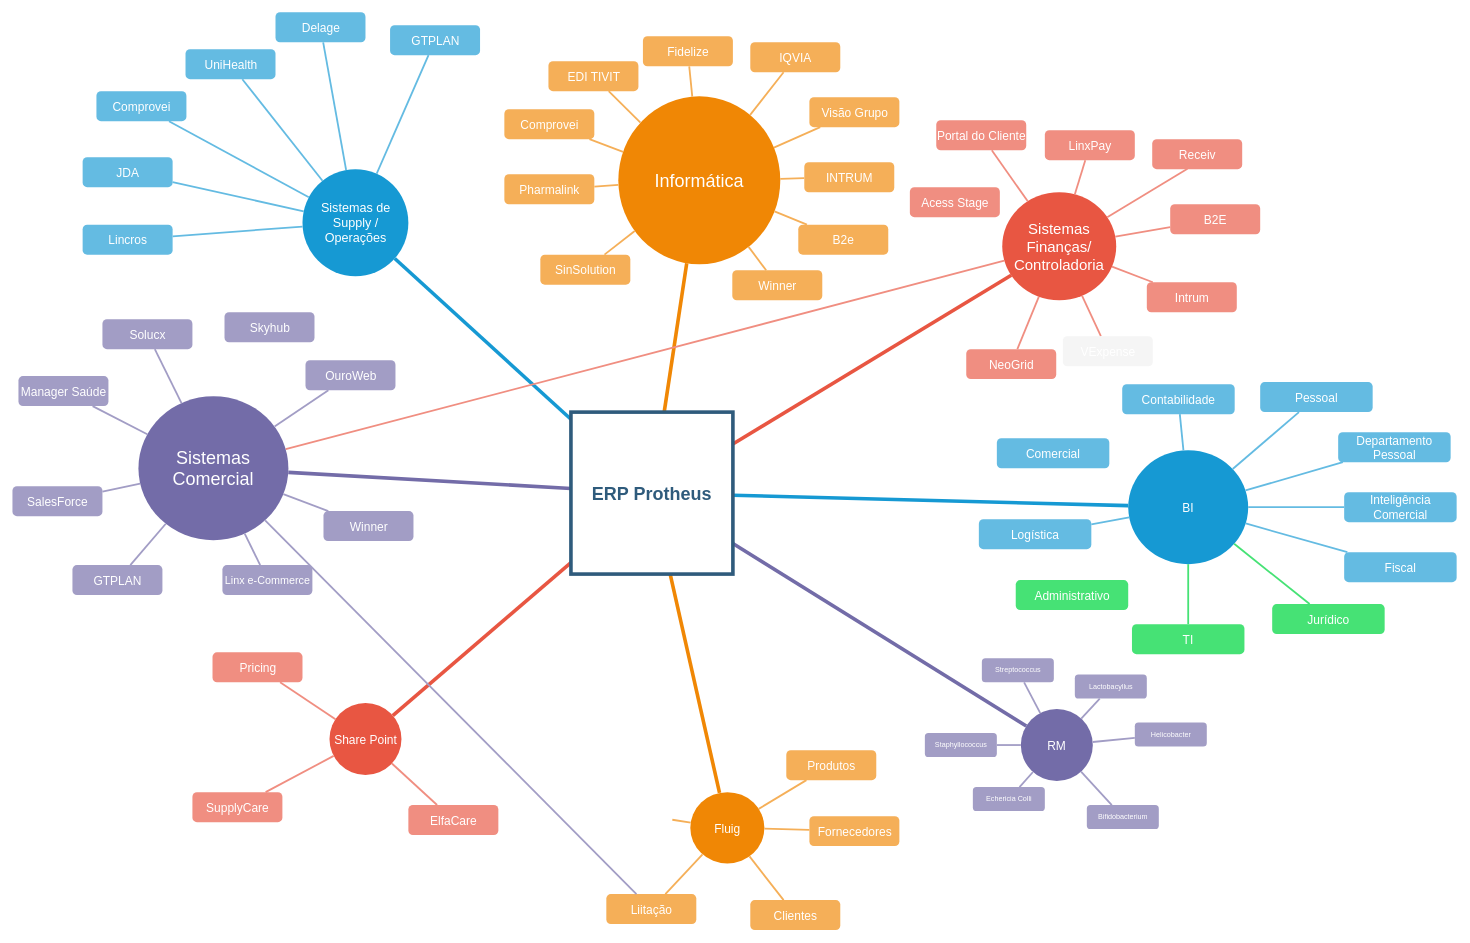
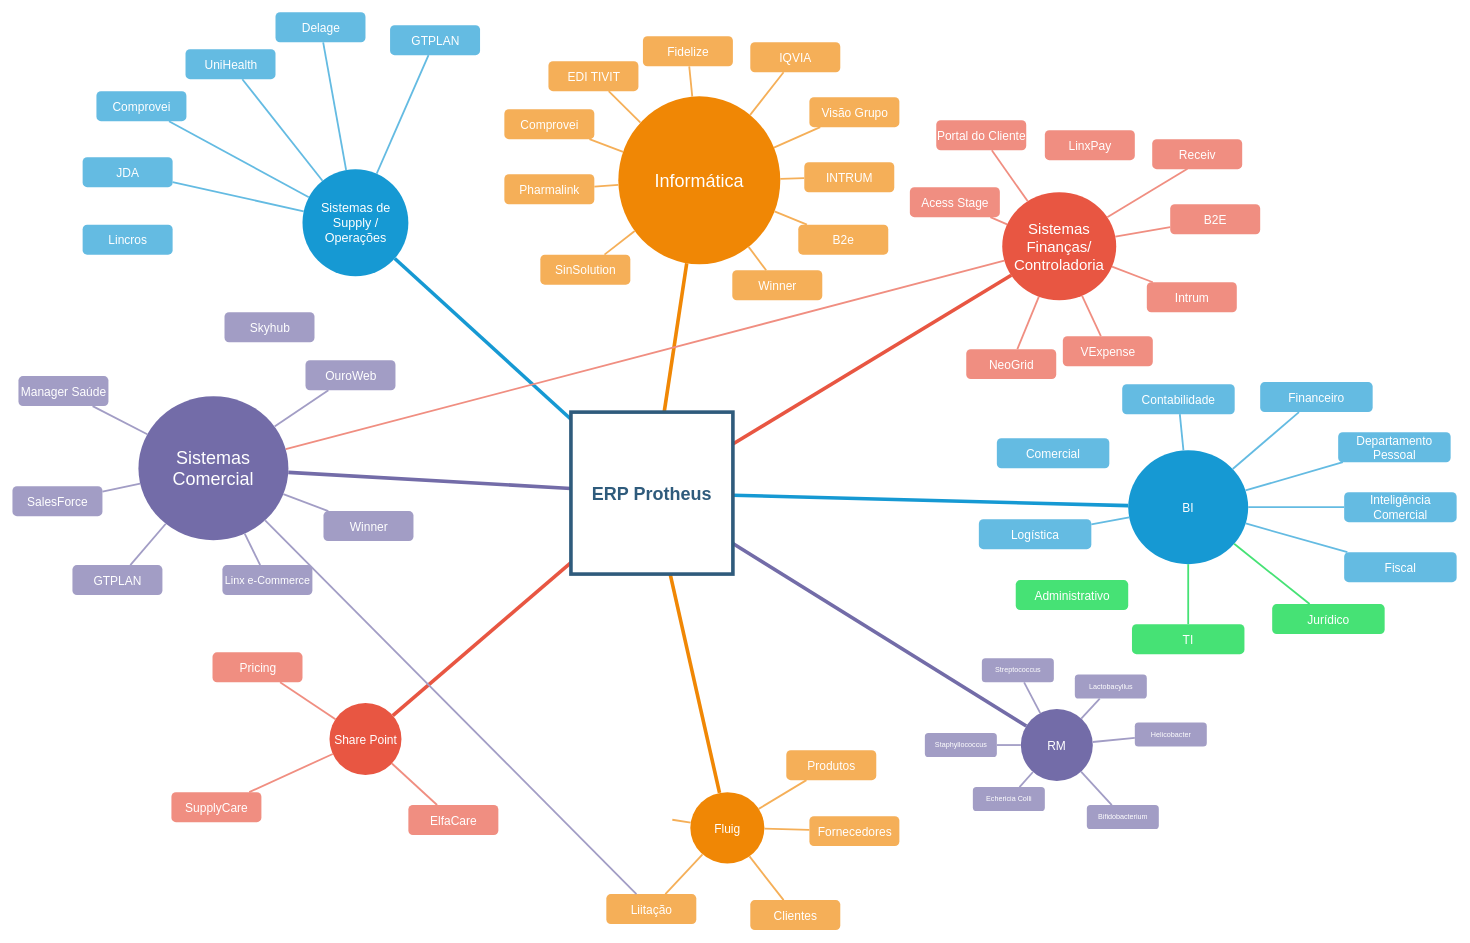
(1080, 178) -> (999, 221)
(238, 231) -> none
(147, 334) -> none
(1108, 351) -> (1108, 351)
(168, 376) -> none
(1317, 398) -> (1317, 398)
(237, 807) -> (216, 807)
